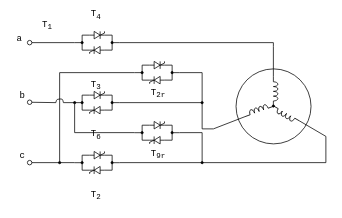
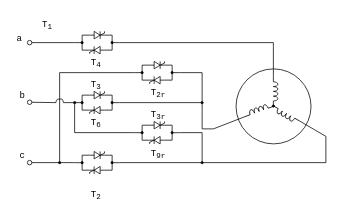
(99, 13) -> (99, 62)
none -> (161, 114)
(99, 133) -> (99, 122)
